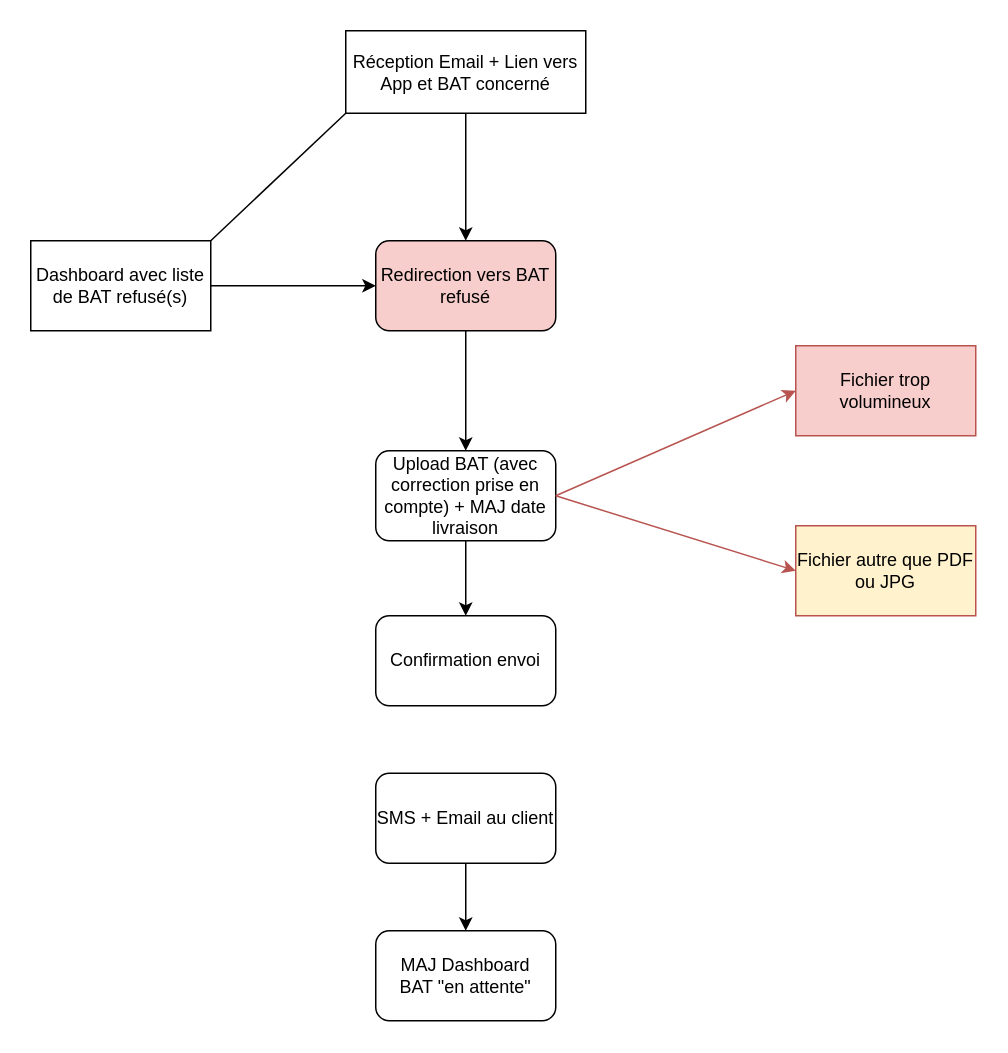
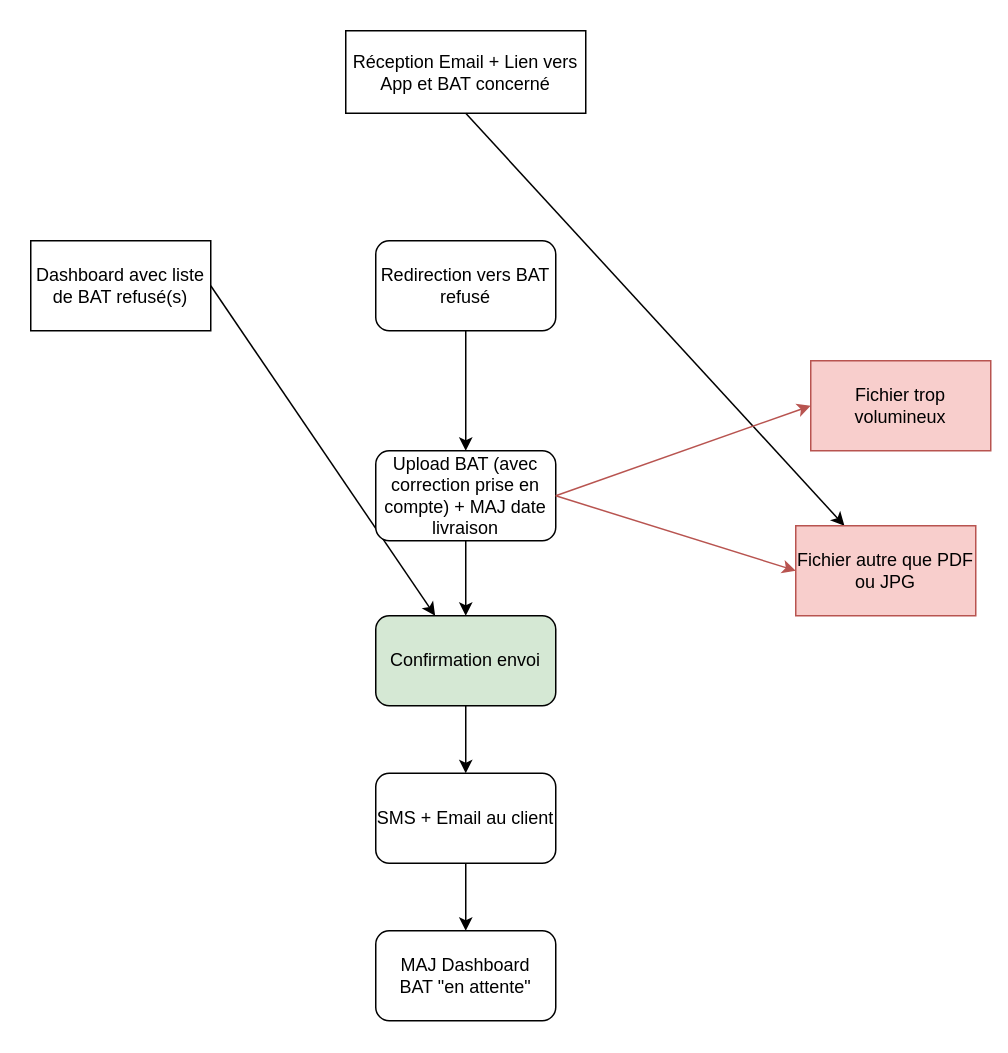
(466, 172) -> (652, 316)
(279, 177) -> none
(288, 286) -> (294, 407)
(466, 286) -> (466, 286)
(886, 391) -> (901, 406)
(886, 571) -> (886, 571)
(466, 661) -> (466, 661)
none -> (466, 734)
